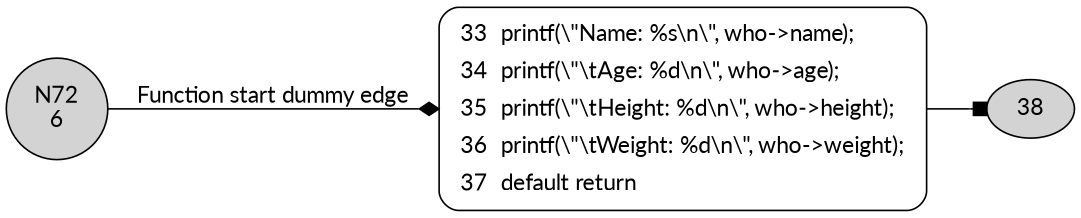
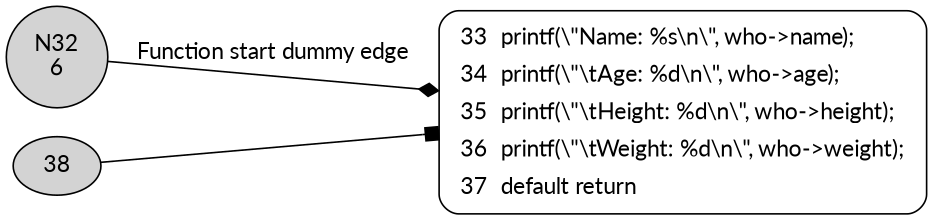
(57, 109) -> (57, 57)
(948, 109) -> (262, 148)
